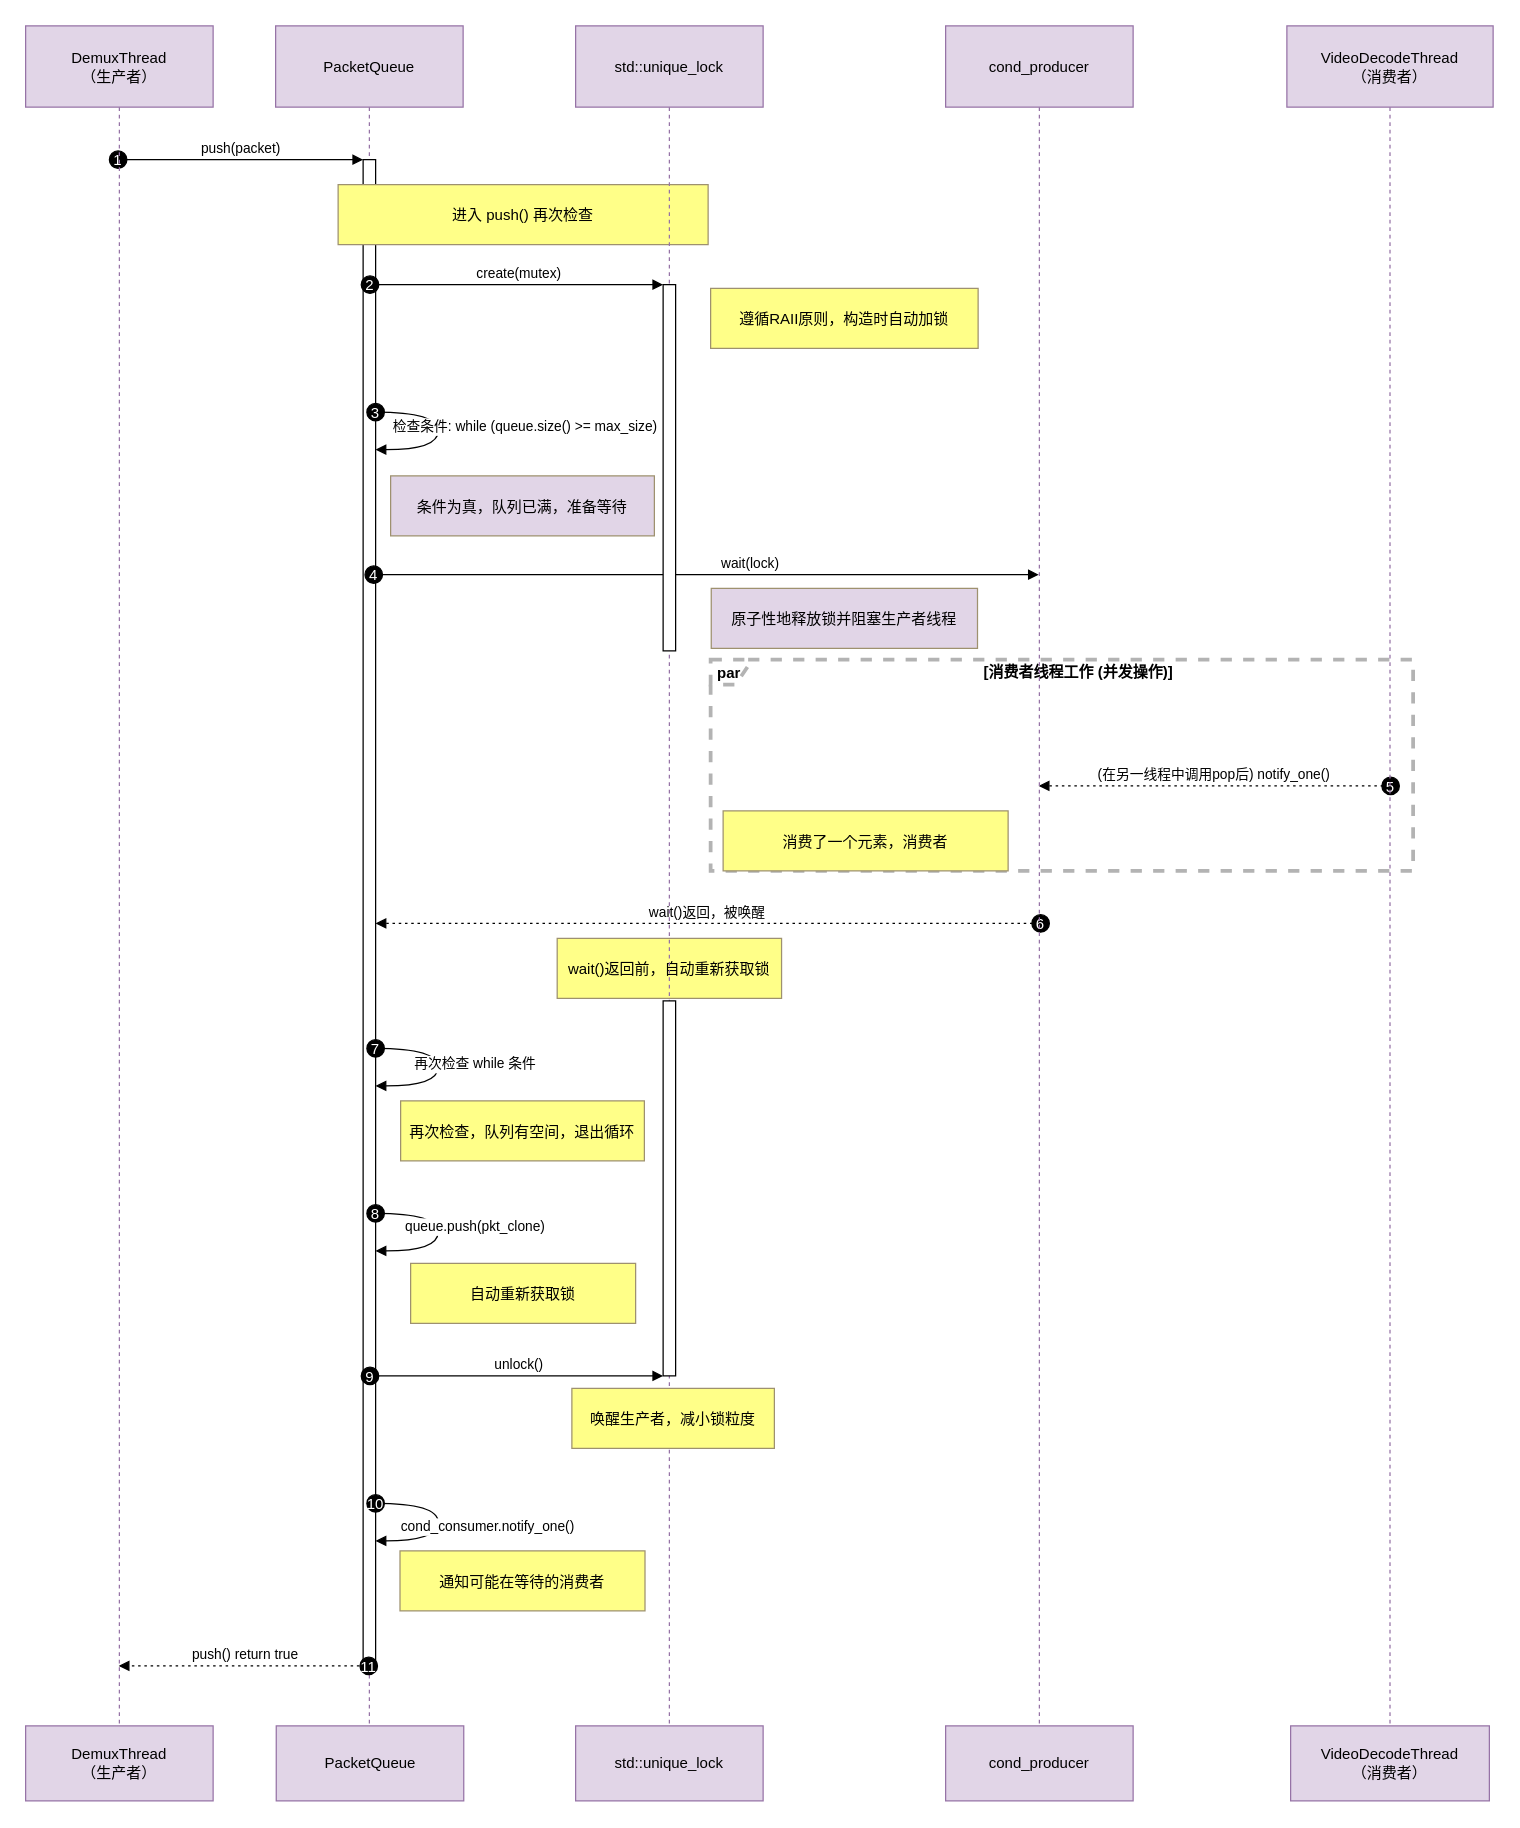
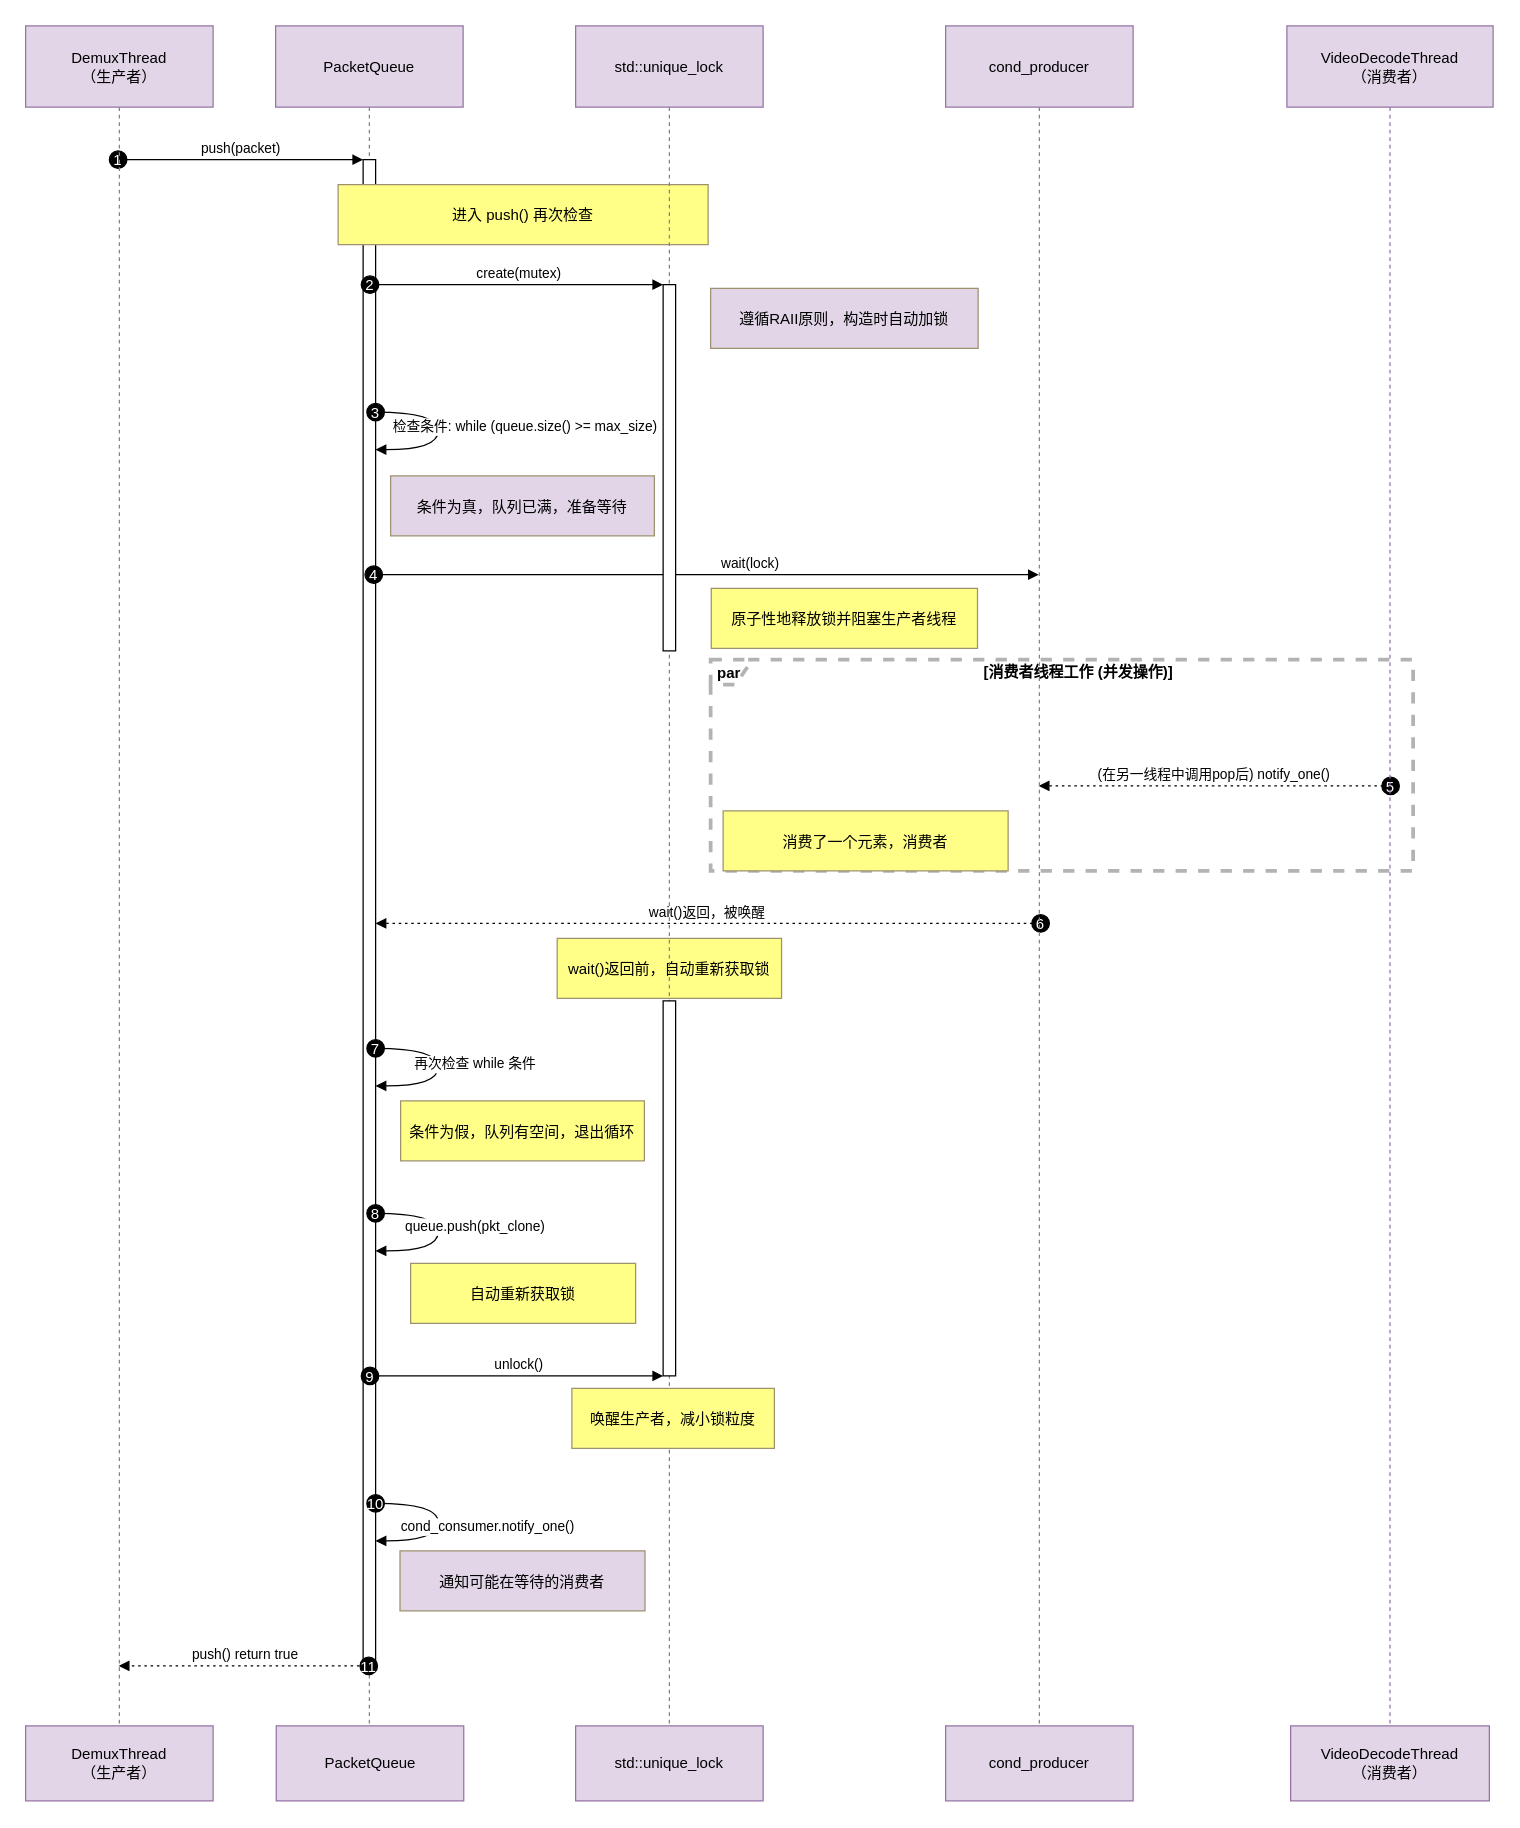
(844, 318) -> (844, 318)
(844, 618) -> (844, 618)
(522, 1131) -> (522, 1131)
(523, 1581) -> (523, 1581)
